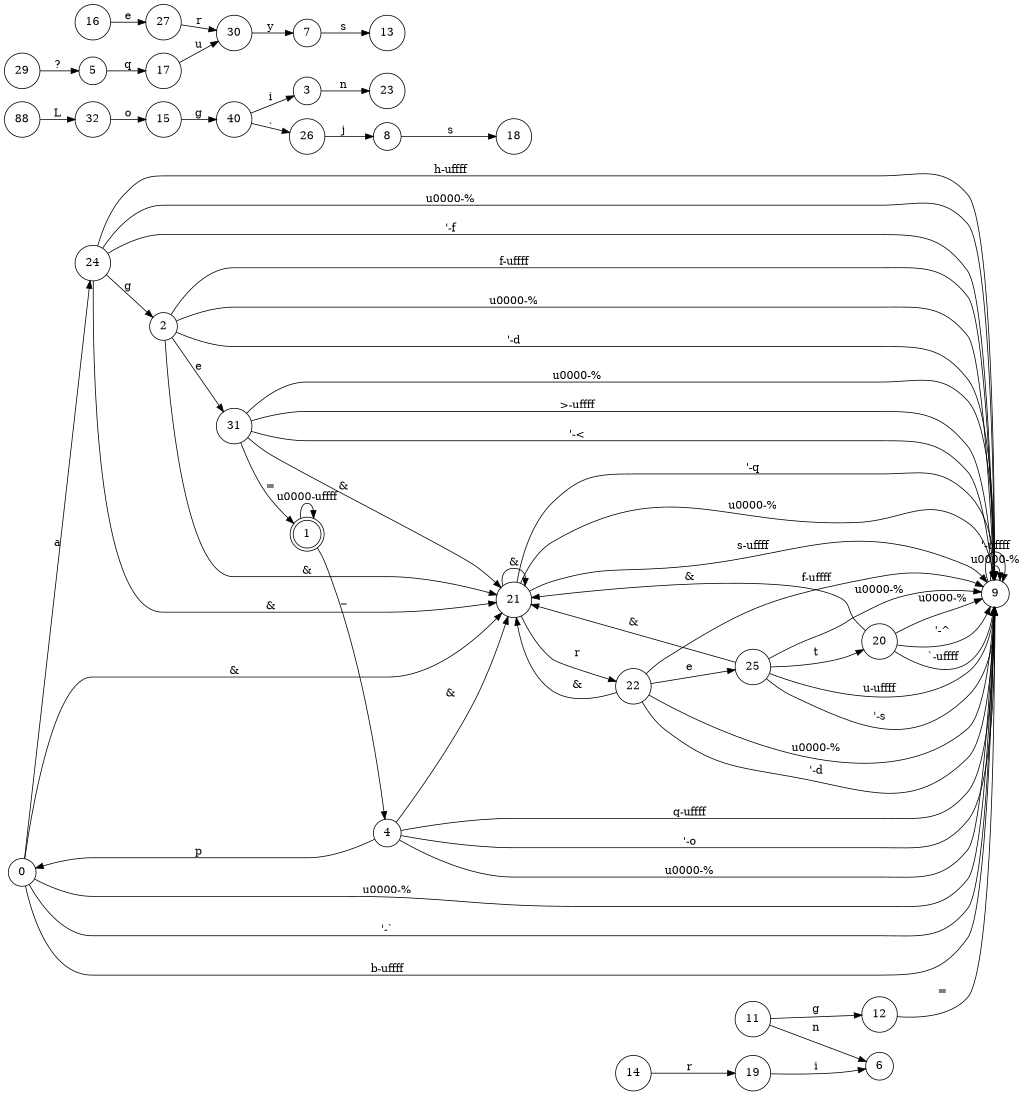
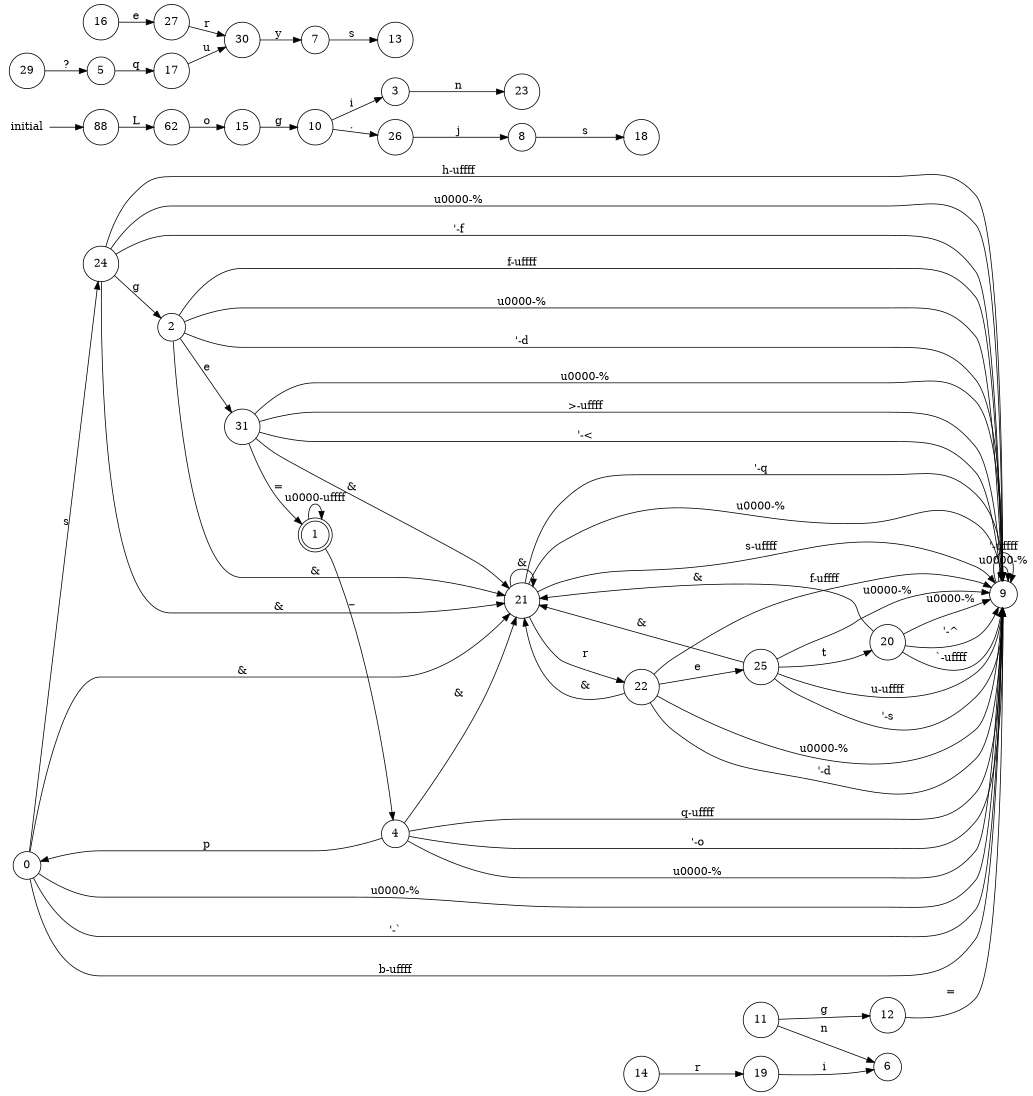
(93, 120) -> (172, 127)
(234, 120) -> (315, 127)
none -> (27, 127)
(58, 543) -> (66, 522)
